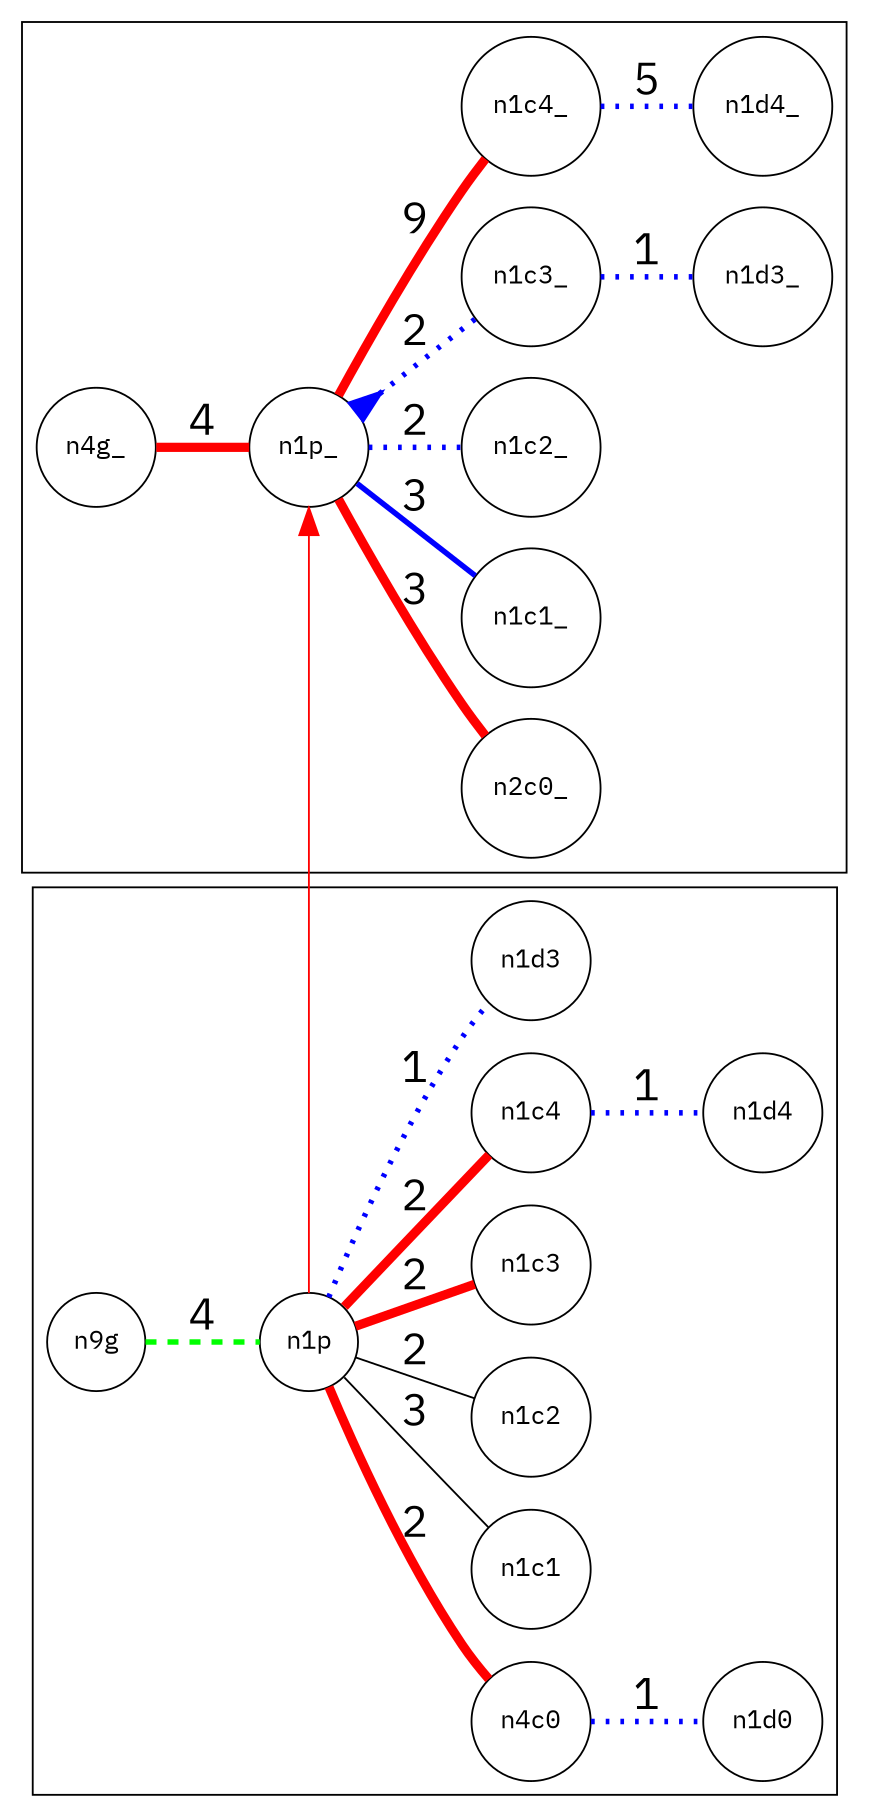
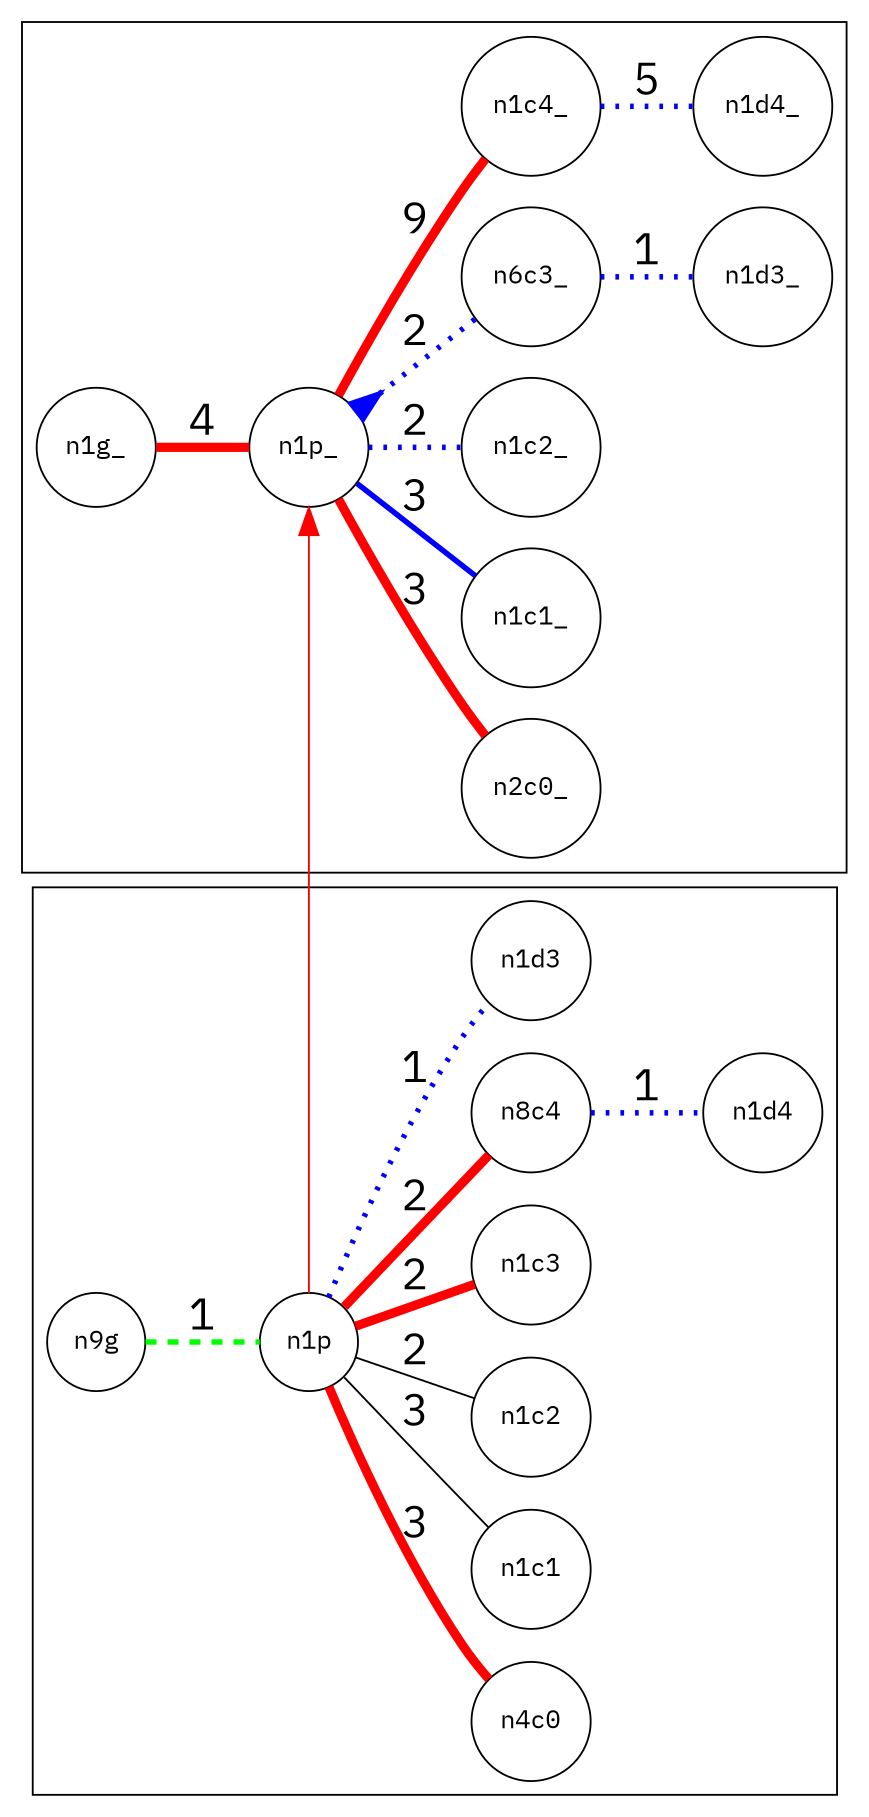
(531, 277) -> (531, 277)
(96, 447) -> (96, 447)
(531, 1113) -> (531, 1113)
(203, 1318) -> (203, 1318)
(415, 1525) -> (415, 1525)
(763, 1722) -> none
